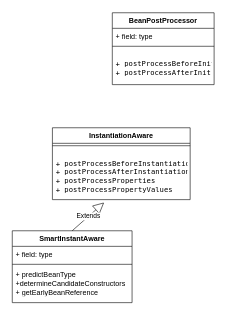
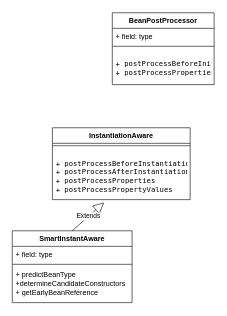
(161, 61) -> (161, 61)
